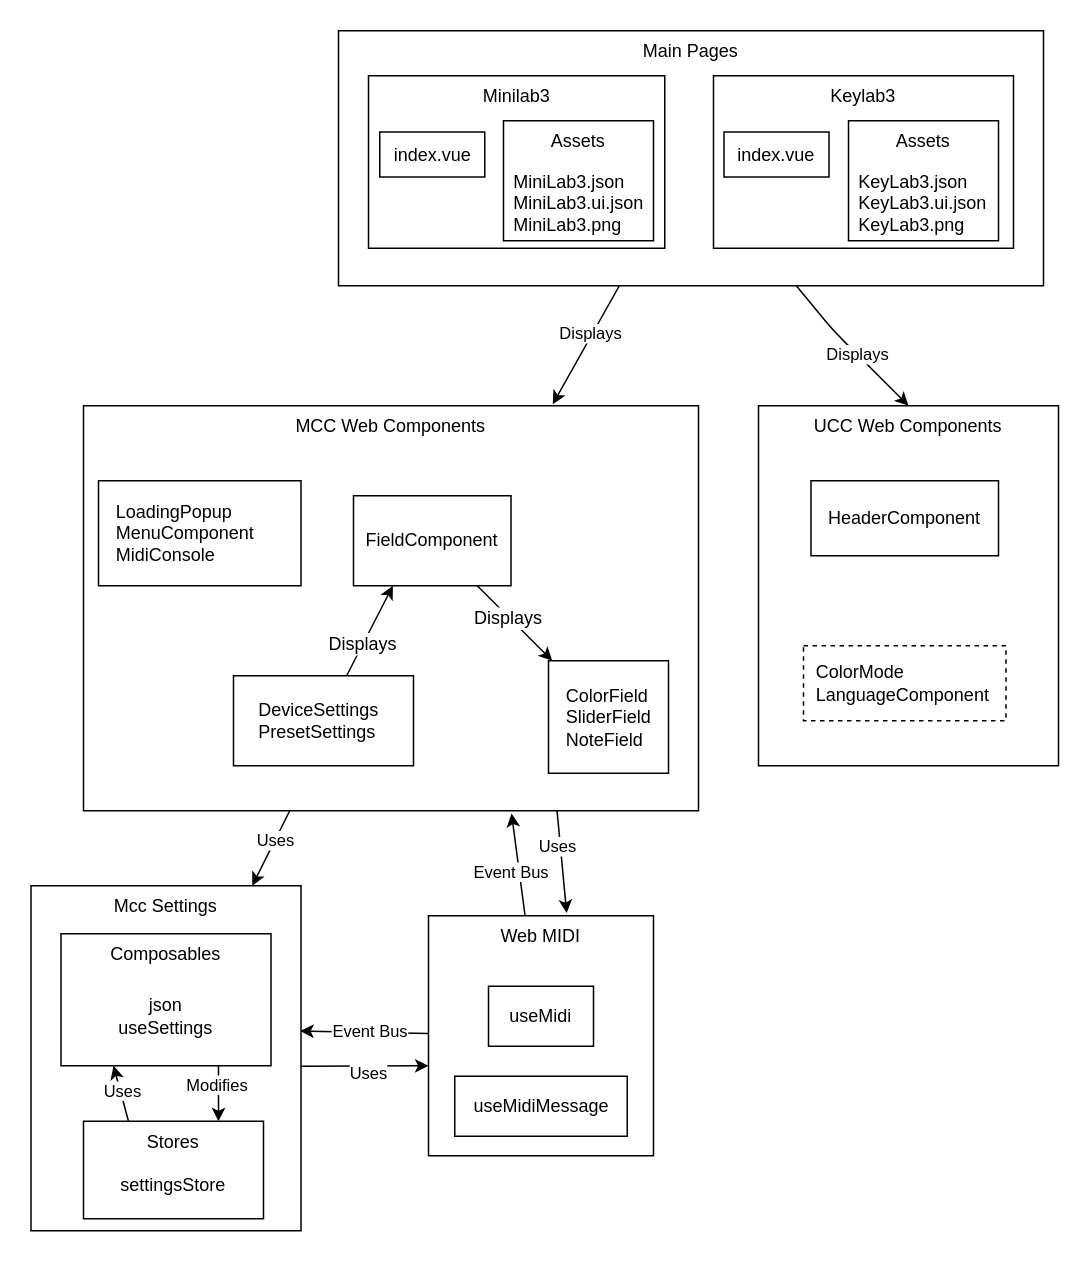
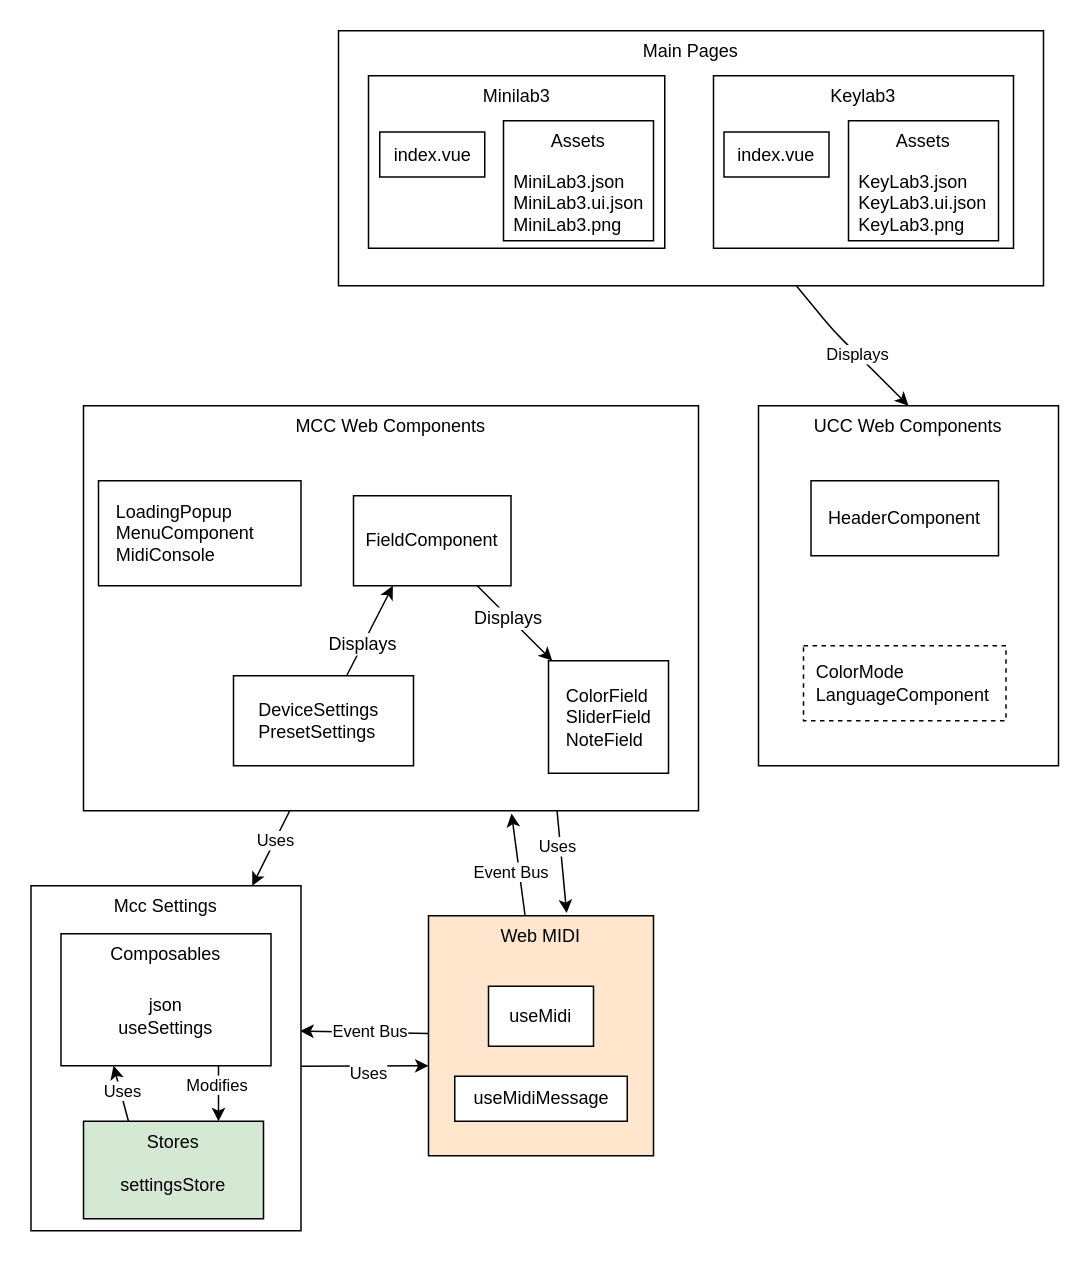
(589, 340) -> none
(541, 937) -> (541, 937)
(541, 1106) -> (541, 1099)
(173, 1170) -> (173, 1170)
